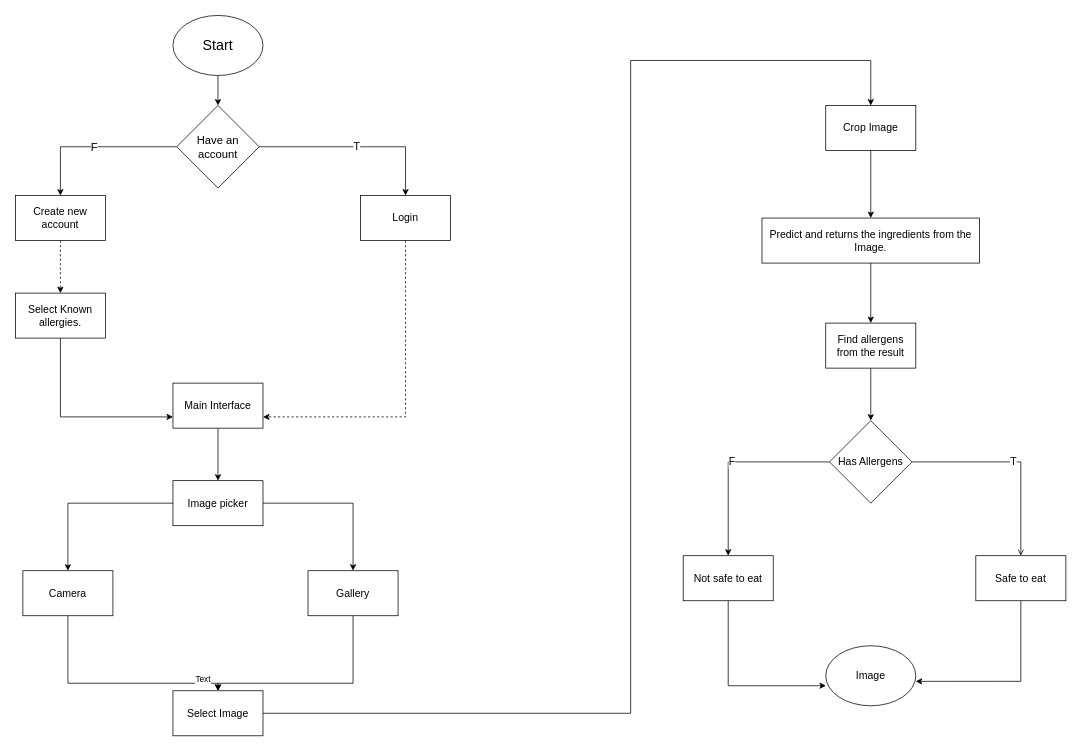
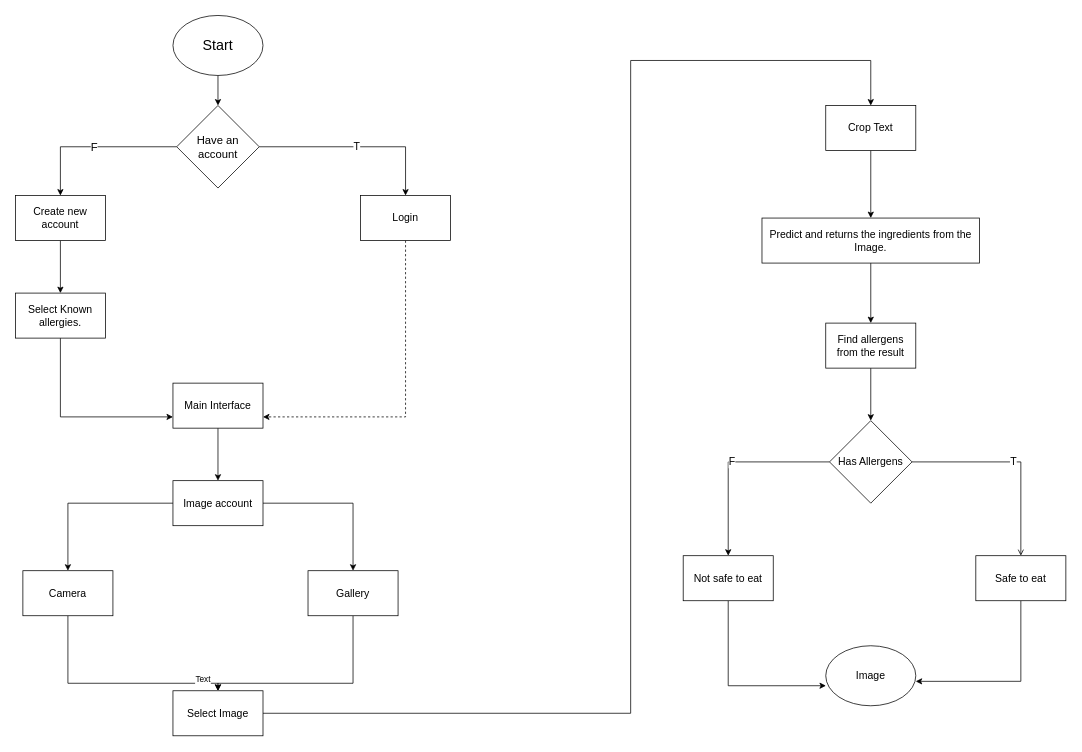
(870, 128) -> (870, 128)
(60, 264) -> (60, 264)
(218, 503) -> (218, 503)
